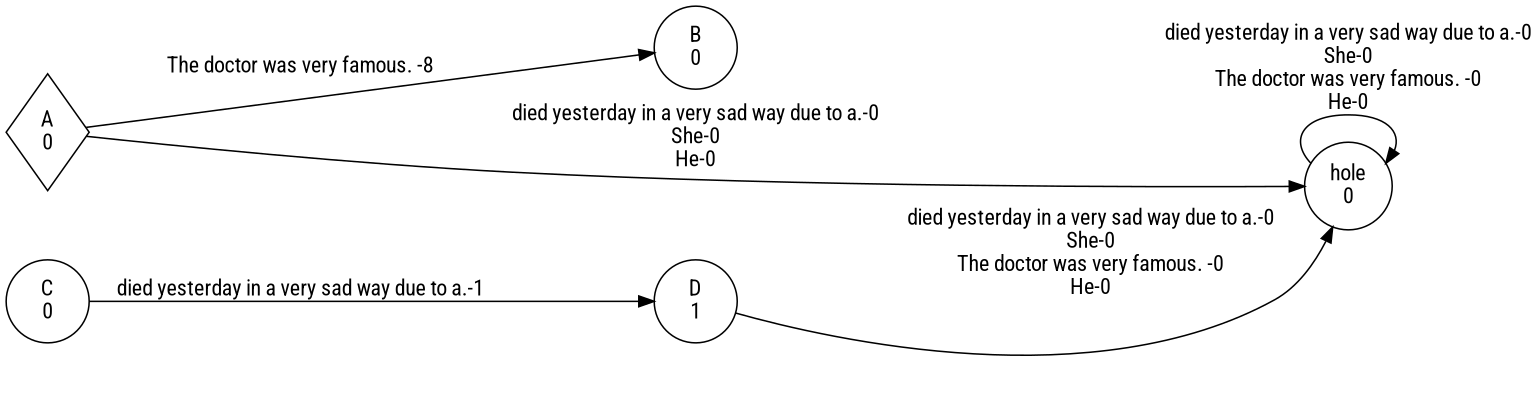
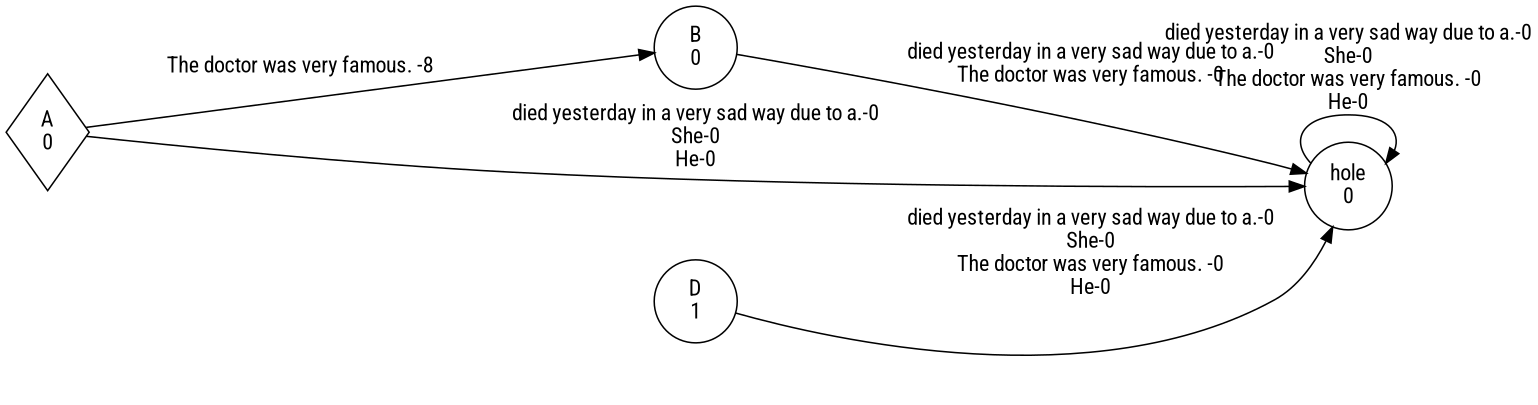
none -> (1015, 107)
(48, 301) -> none
